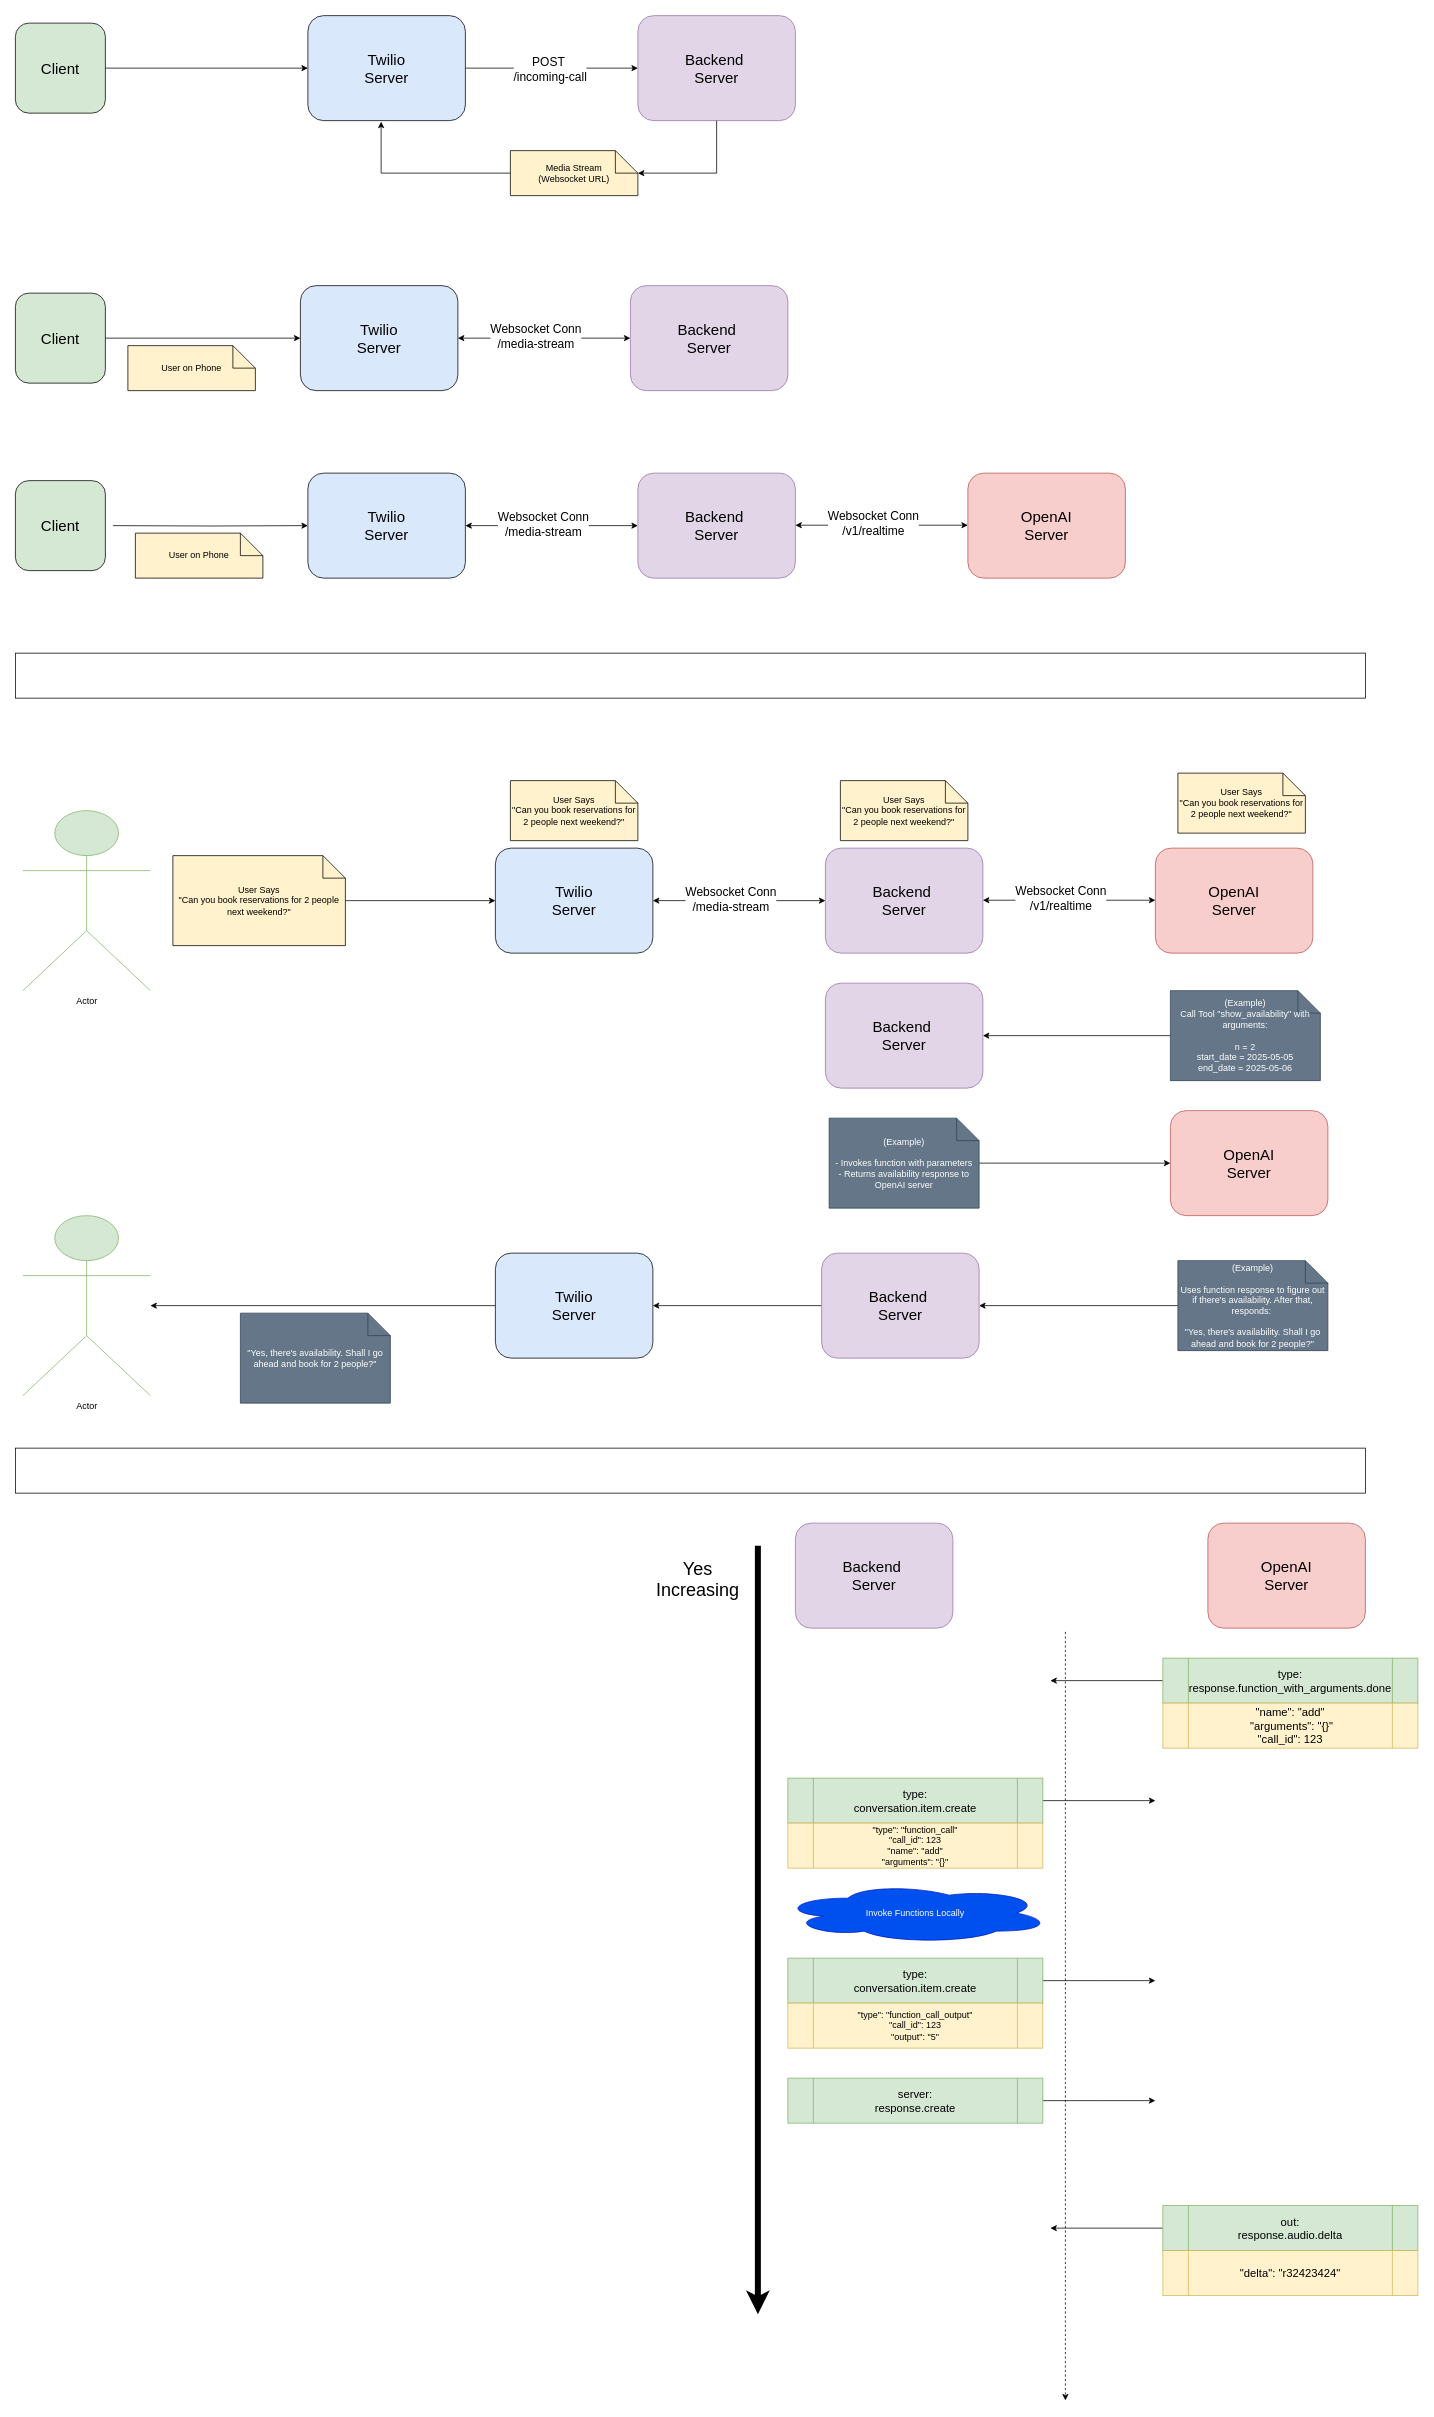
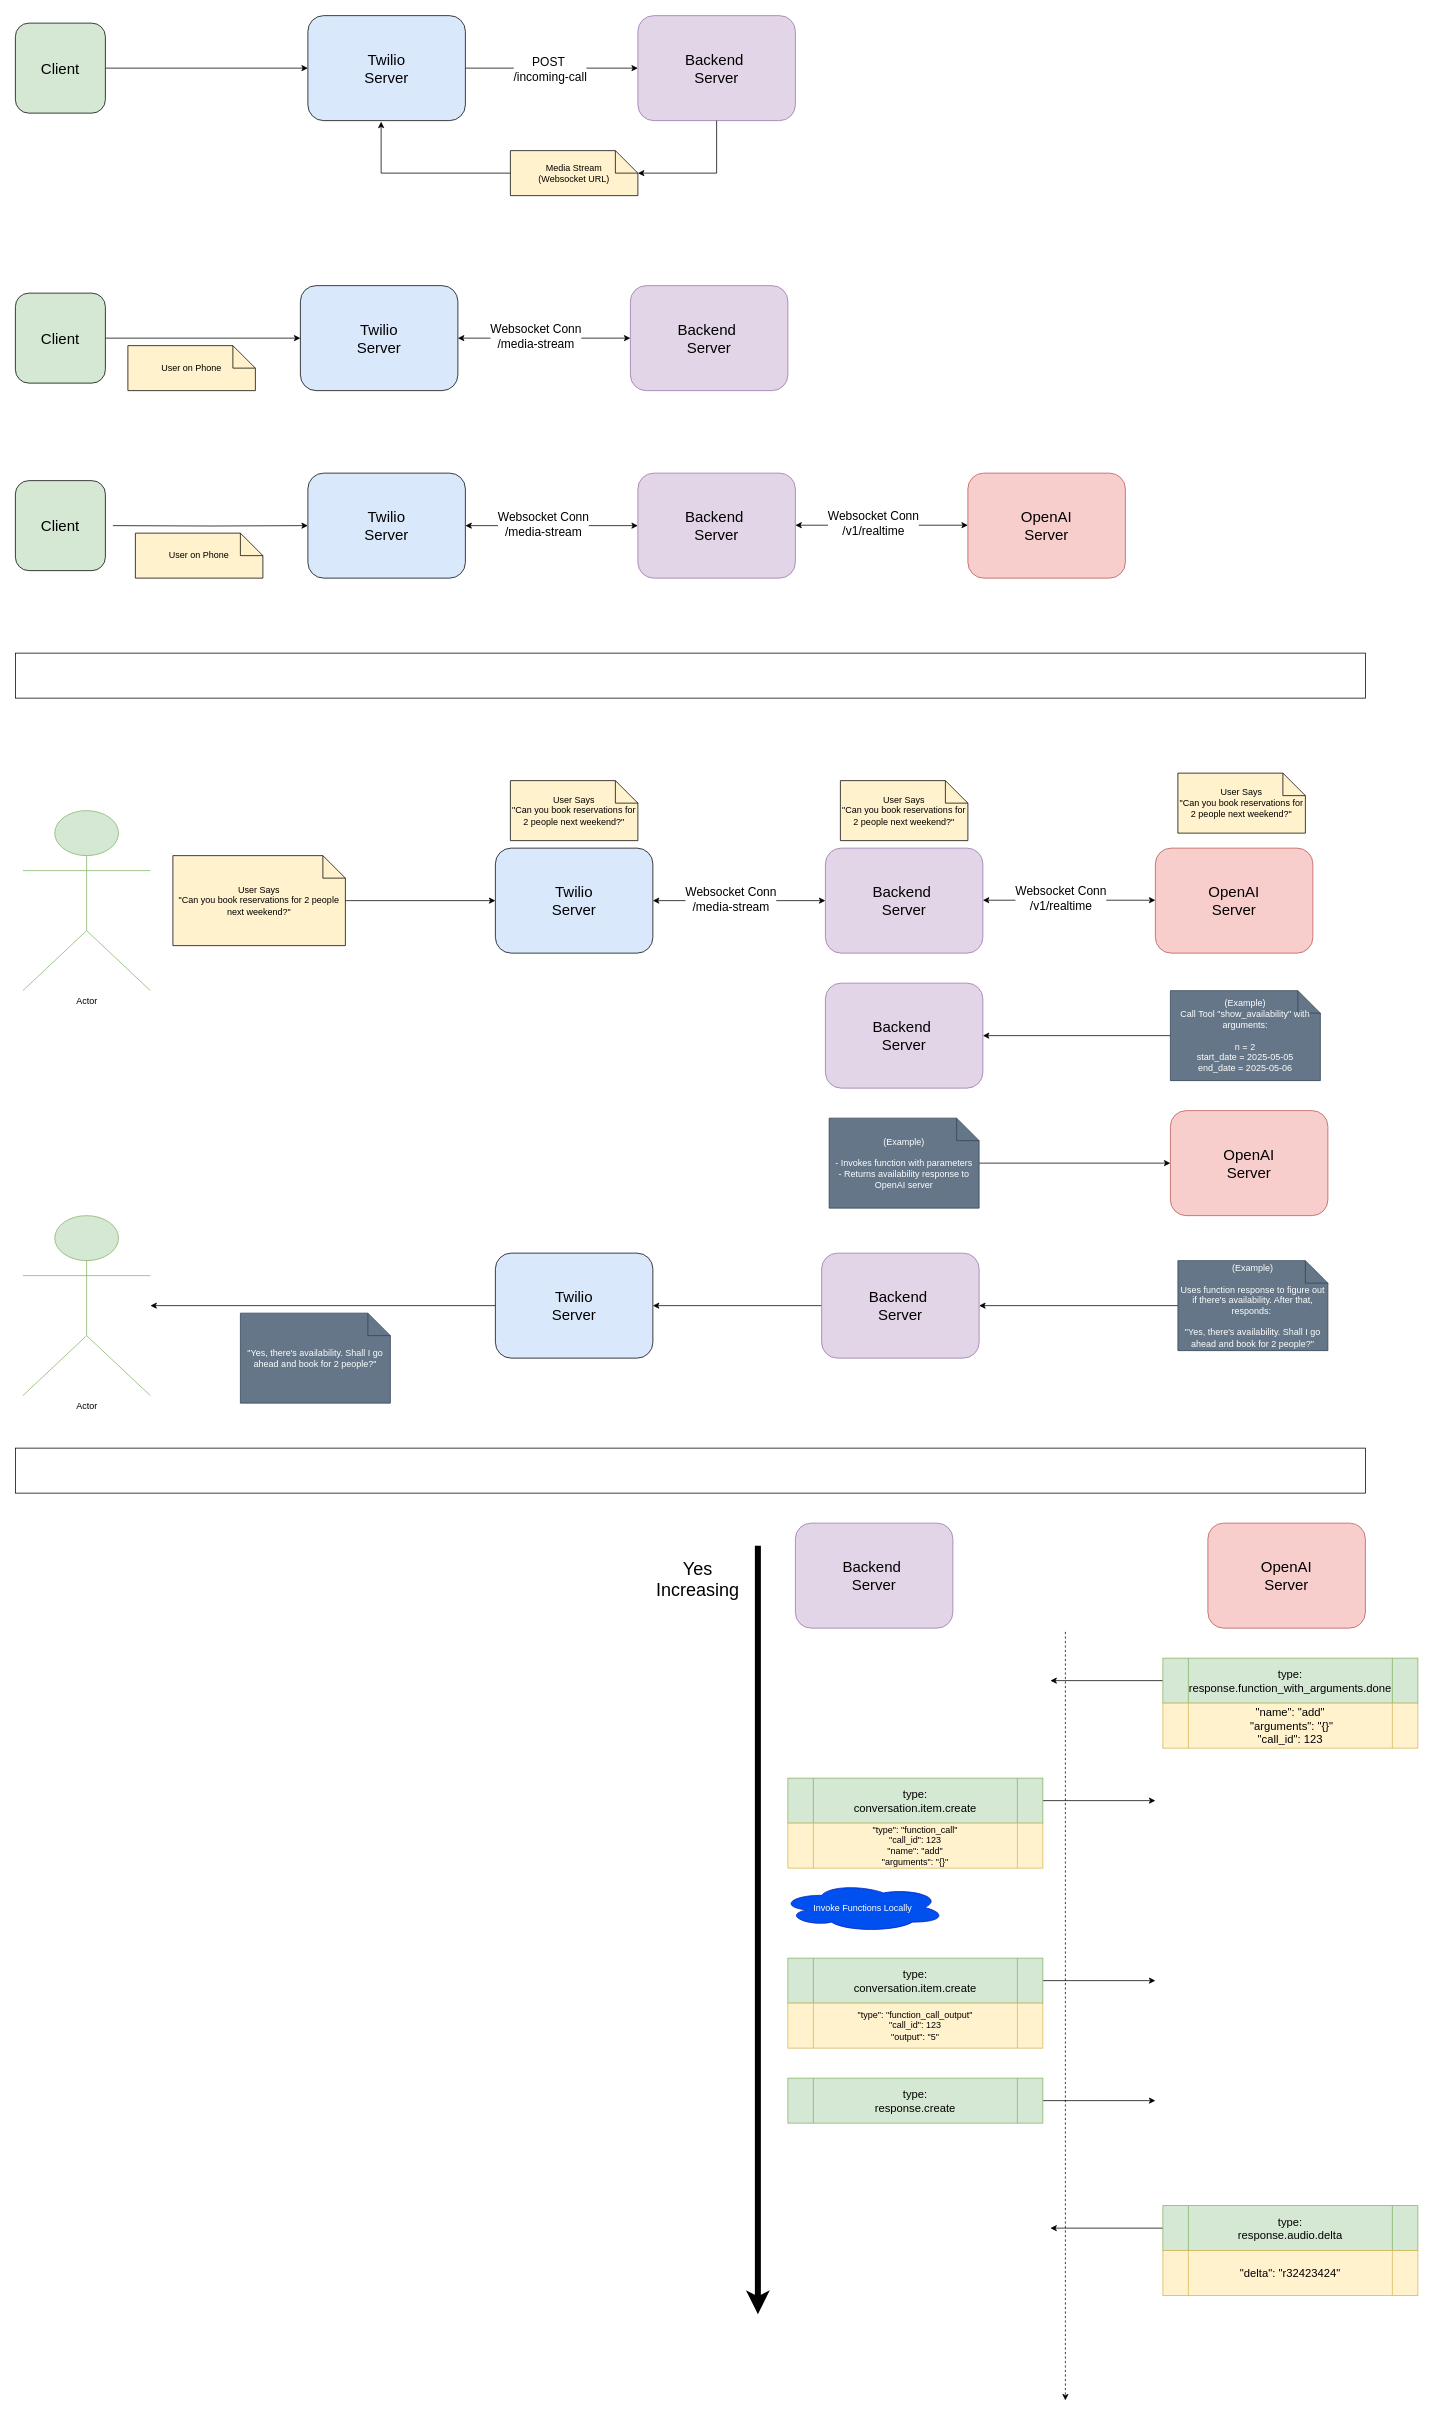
(915, 1913) -> (863, 1907)
(915, 2100) -> (915, 2100)
(1290, 2228) -> (1290, 2228)
